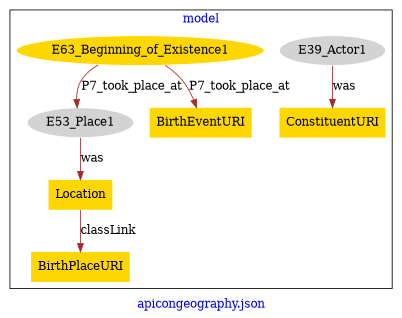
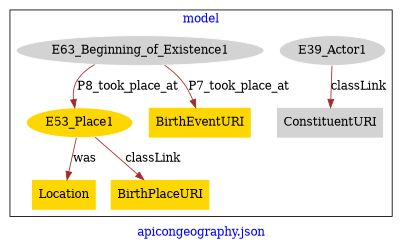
(140, 51) -> (140, 51)
(132, 87) -> (128, 87)
(344, 87) -> (359, 87)
(80, 123) -> (80, 123)
(332, 123) -> (330, 123)
(80, 227) -> (116, 156)
